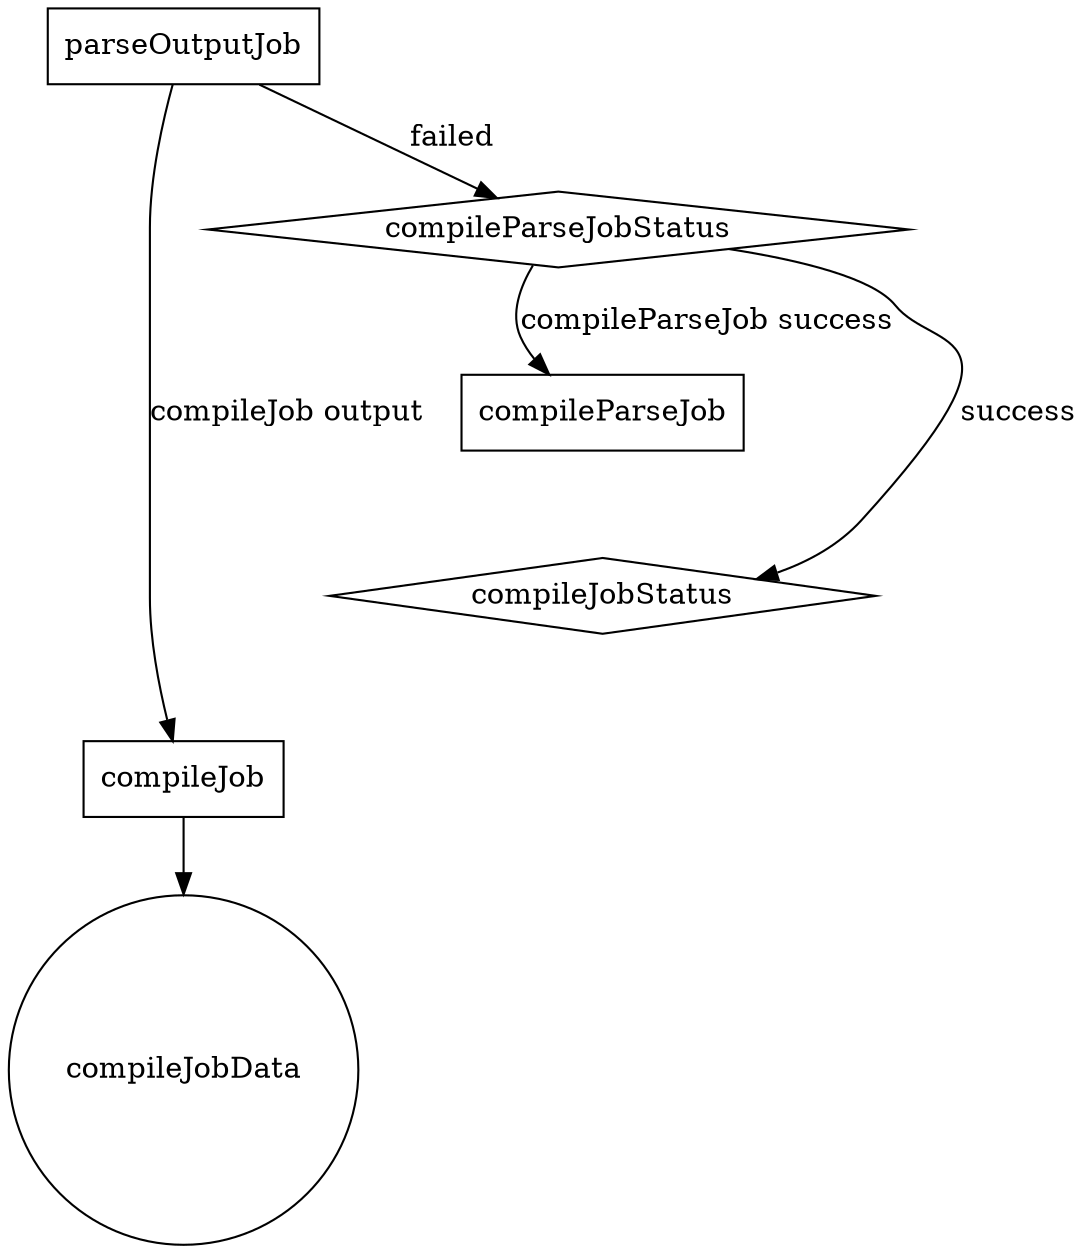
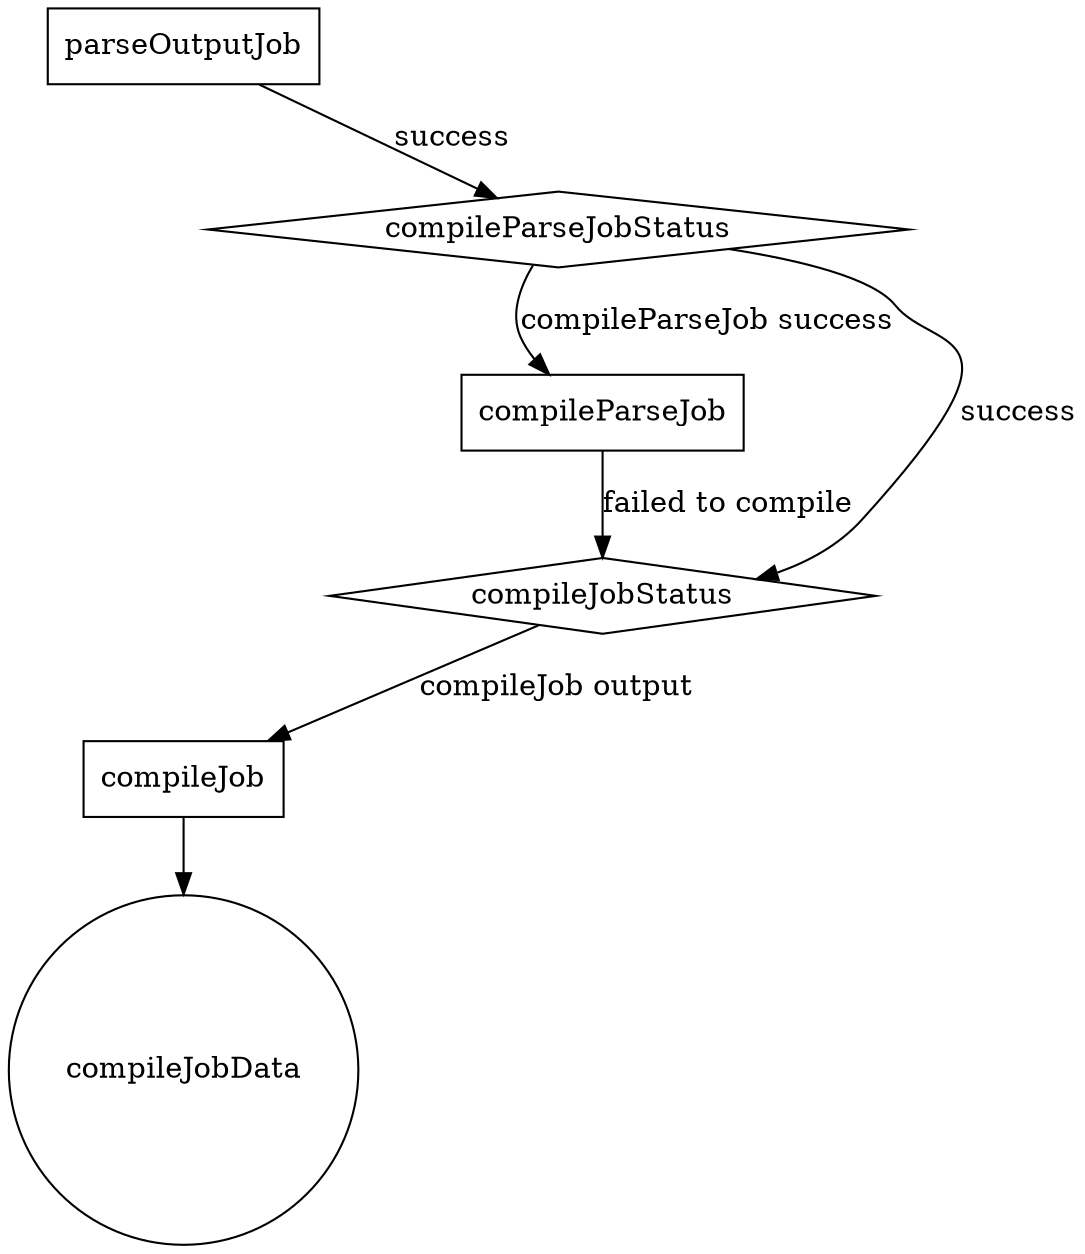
(452, 138) -> (452, 138)
(150, 402) -> (413, 679)
none -> (603, 494)
